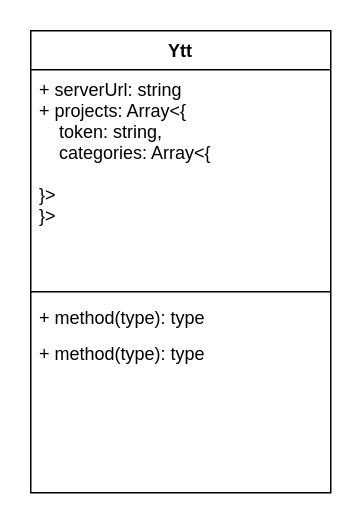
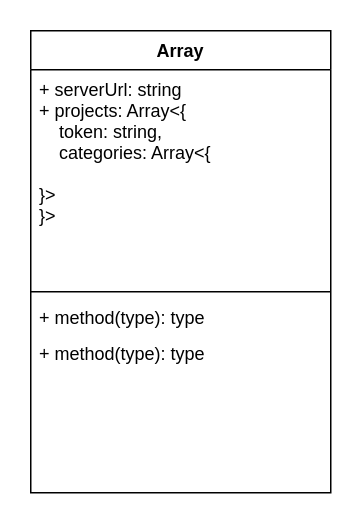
(180, 51) -> (180, 51)
